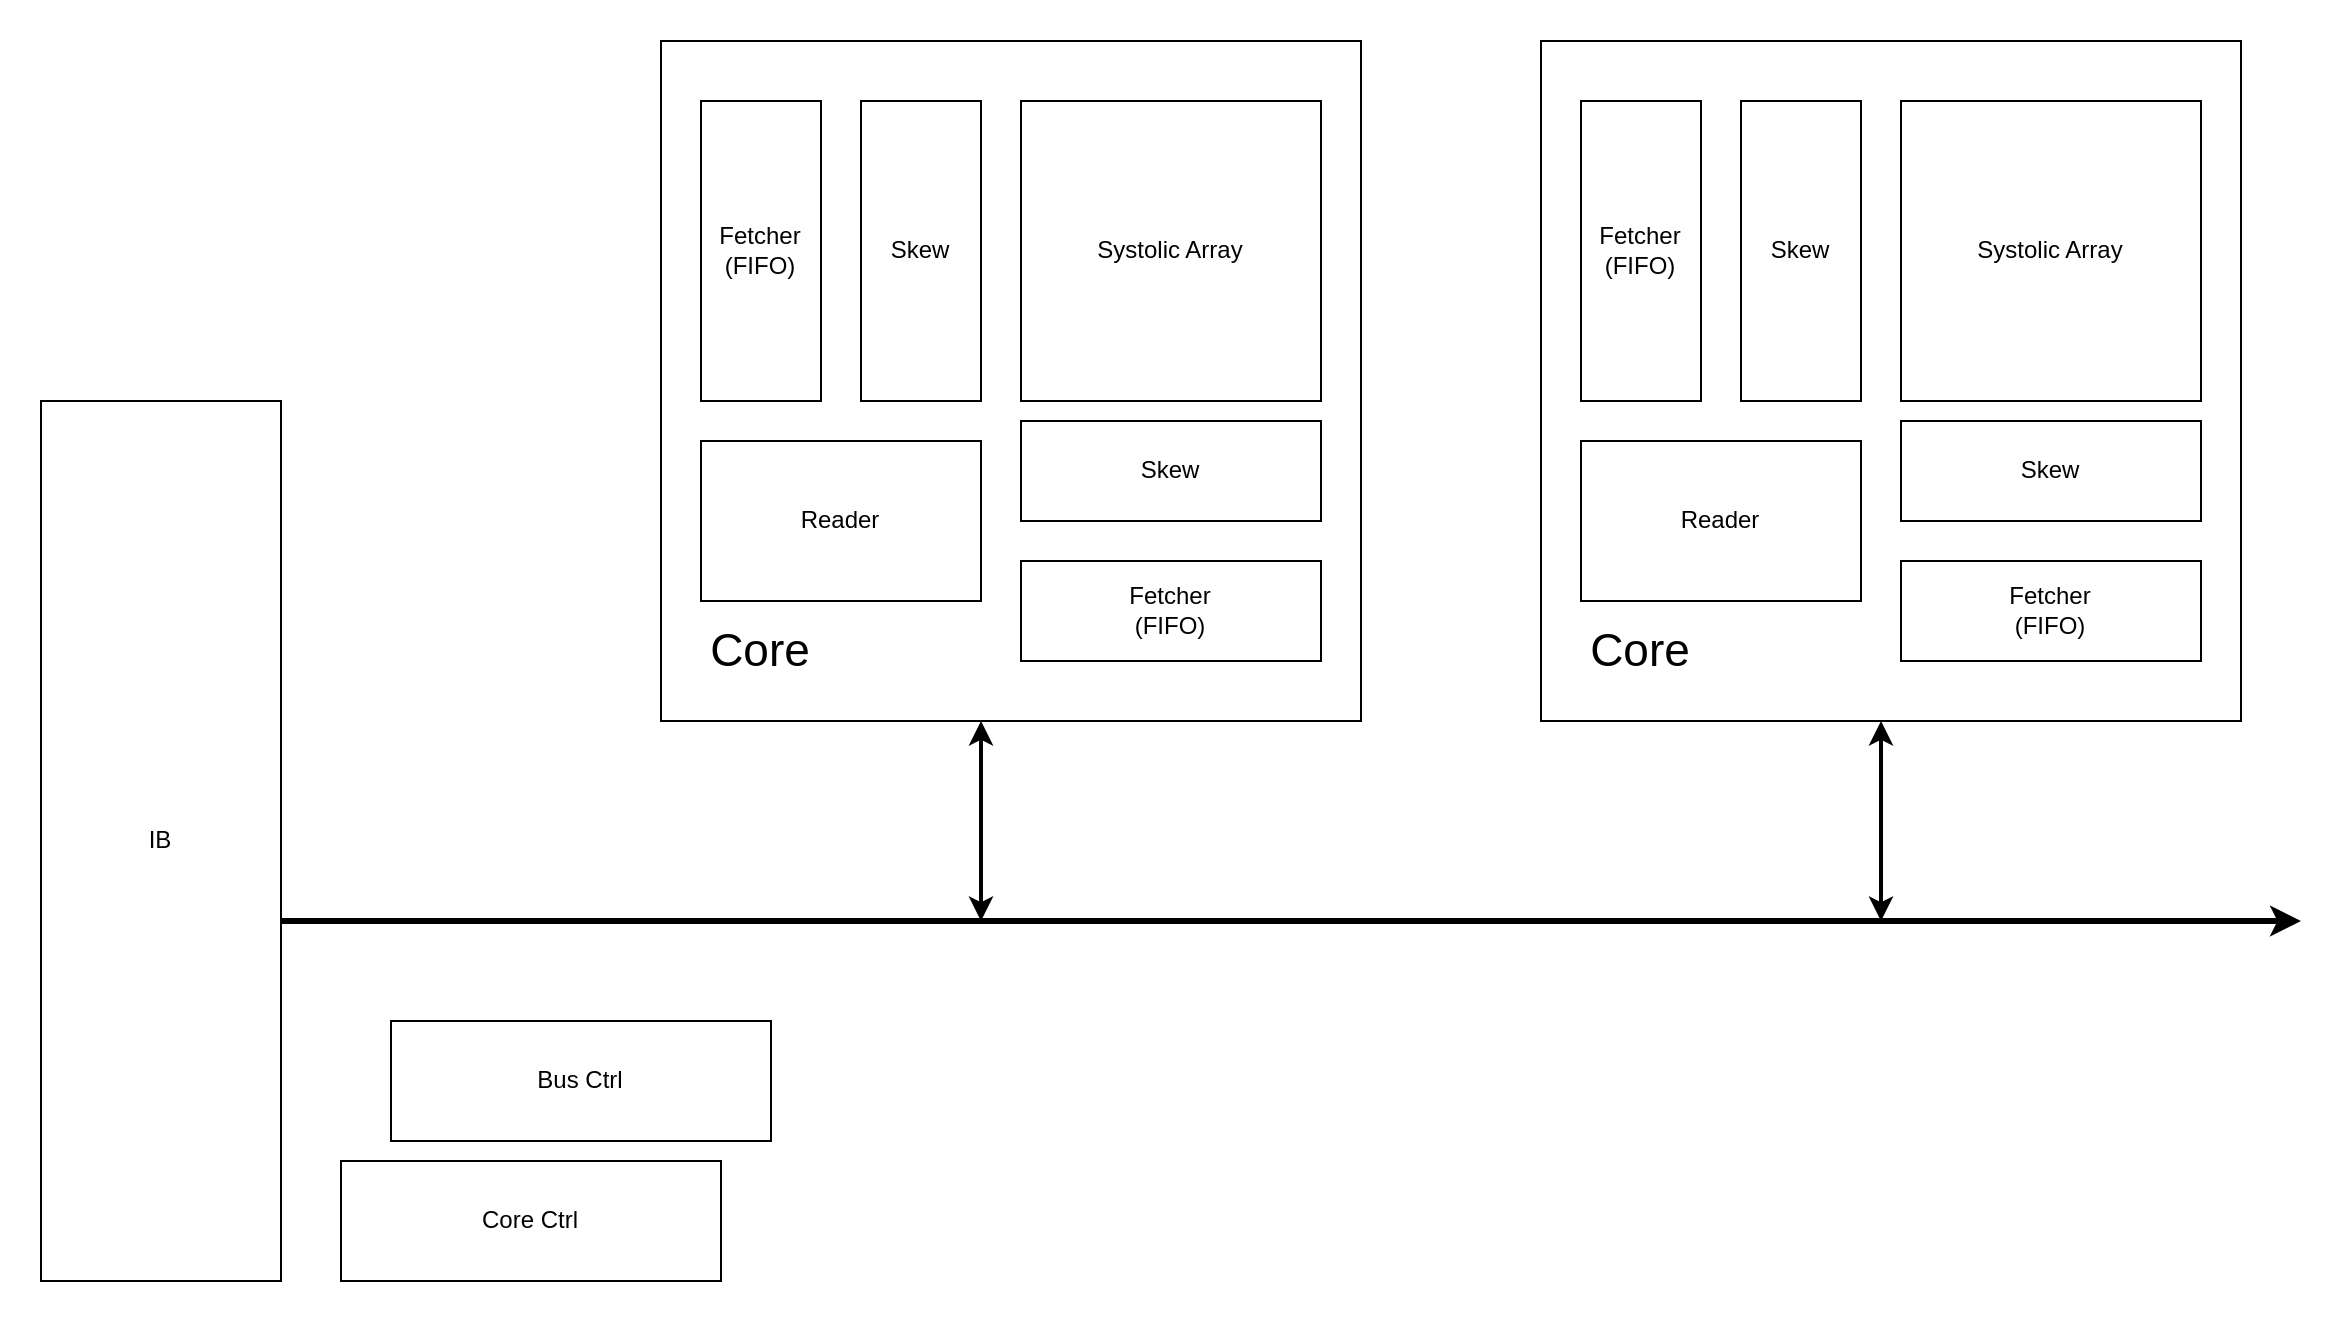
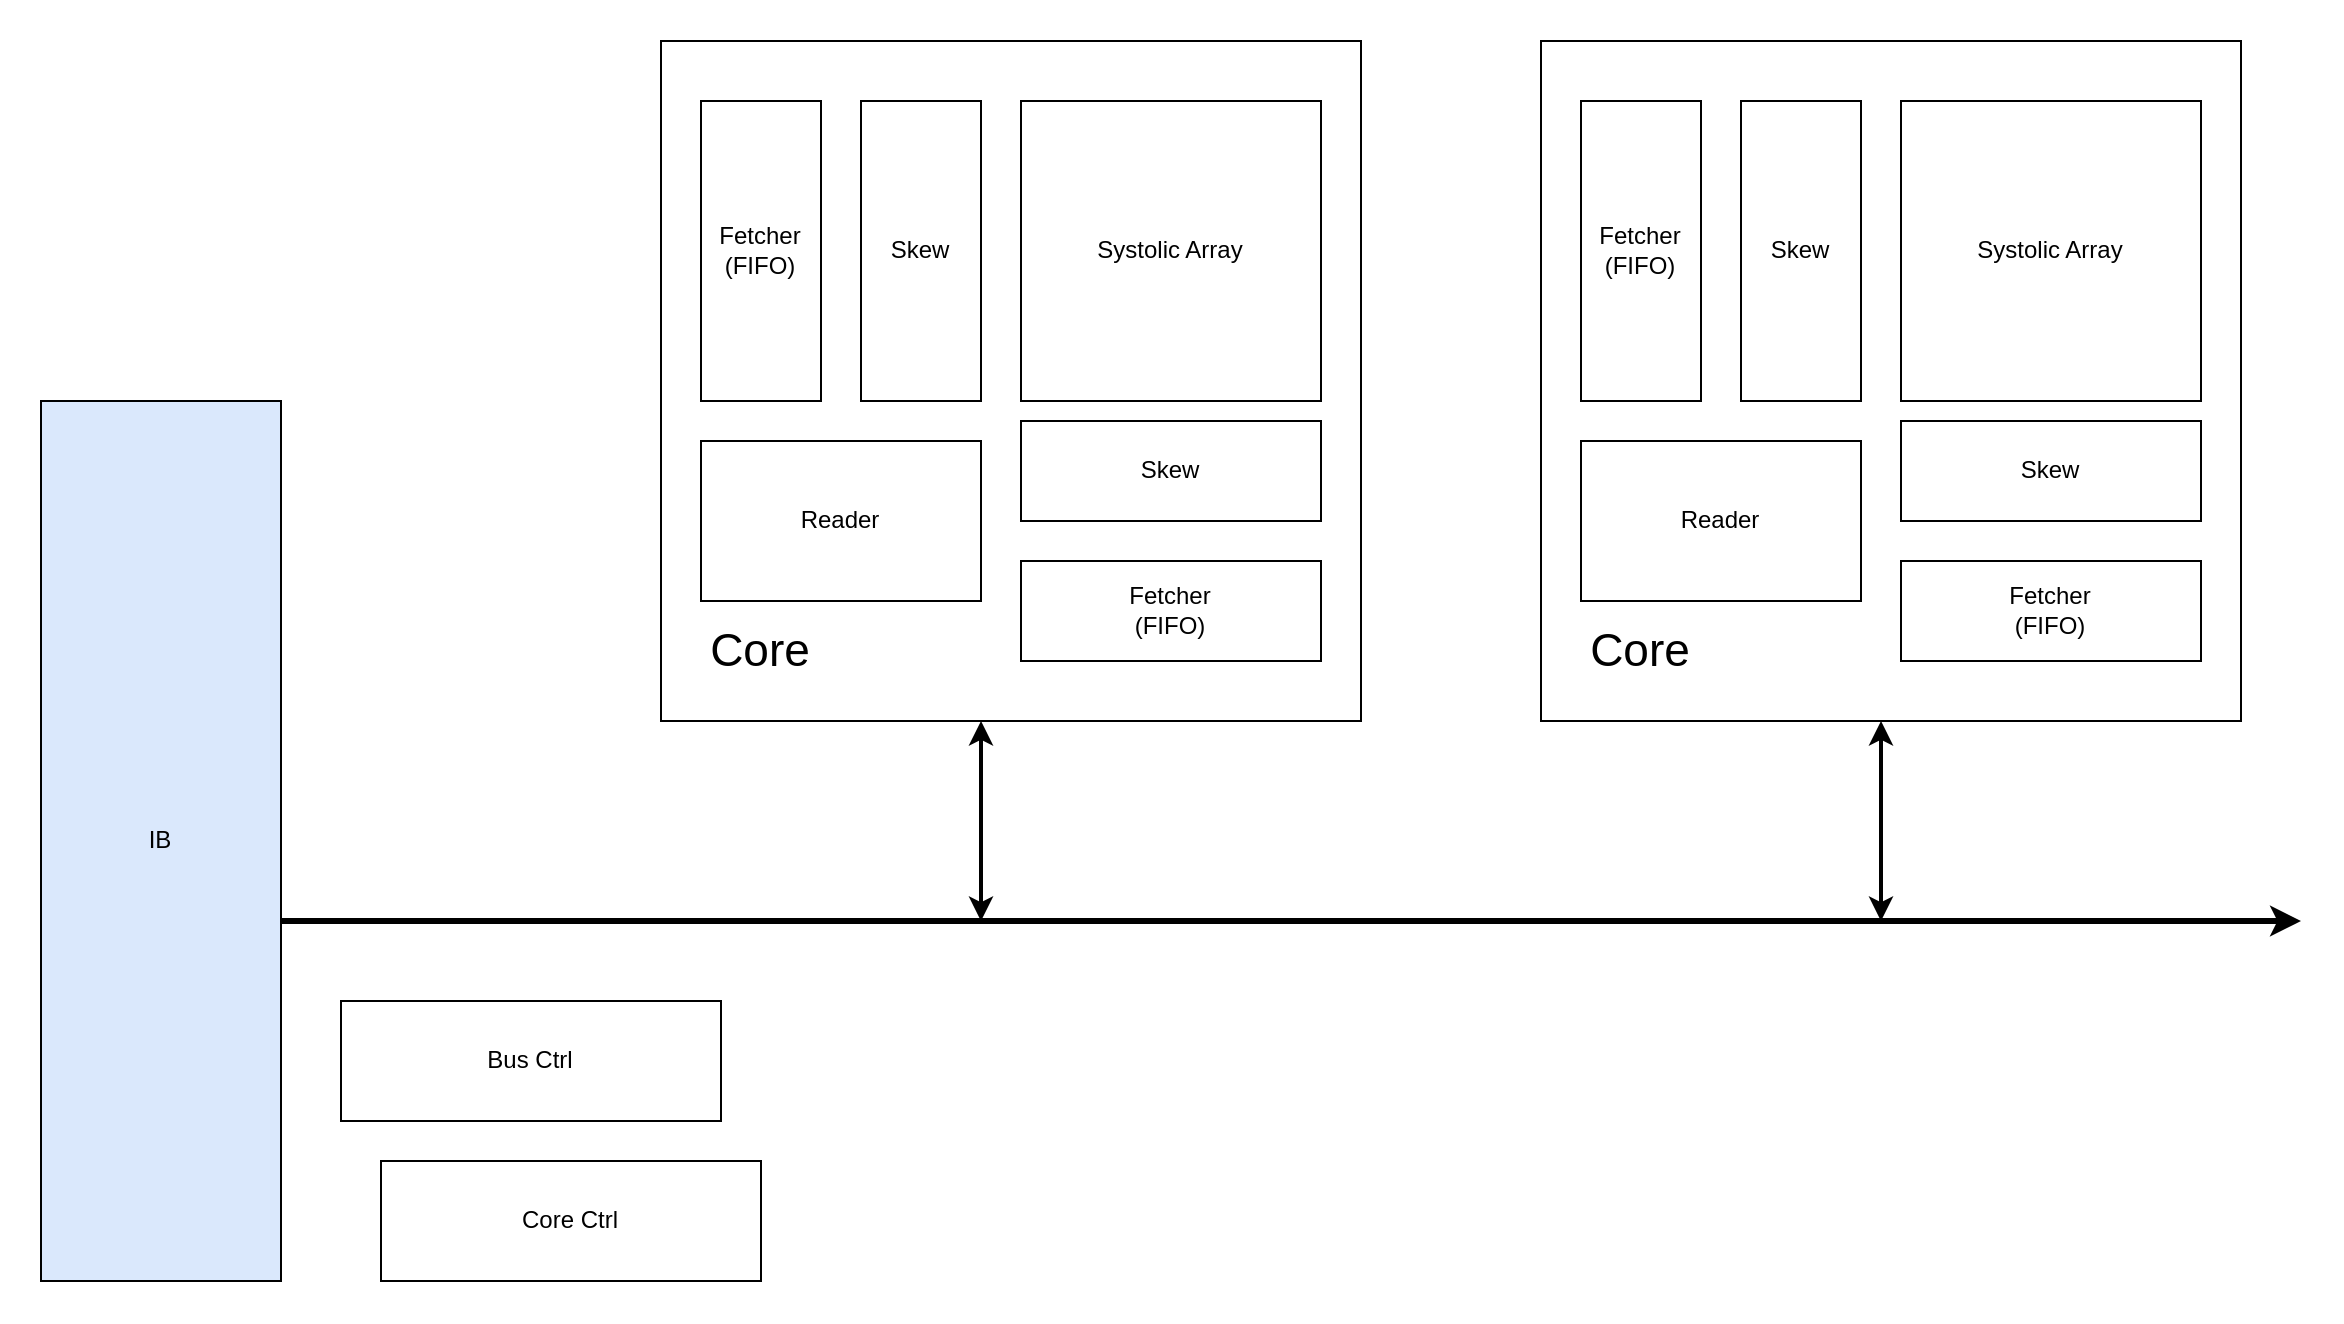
(161, 841) -> (161, 841)
(581, 1081) -> (531, 1061)
(531, 1221) -> (571, 1221)
